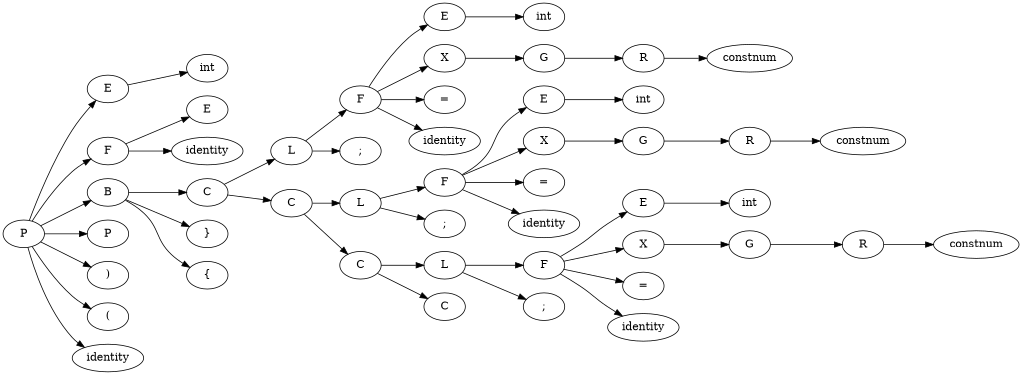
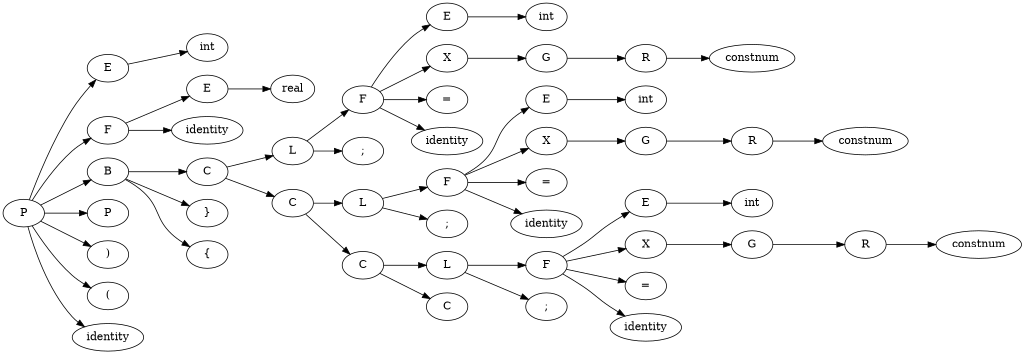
none -> (293, 89)
